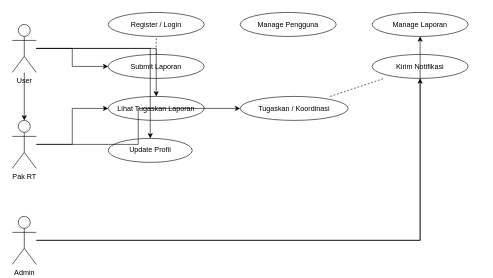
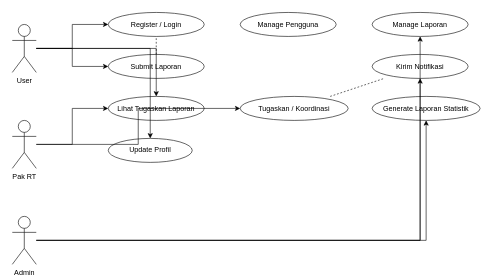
none -> (426, 108)
(24, 114) -> (87, 24)
none -> (425, 240)
